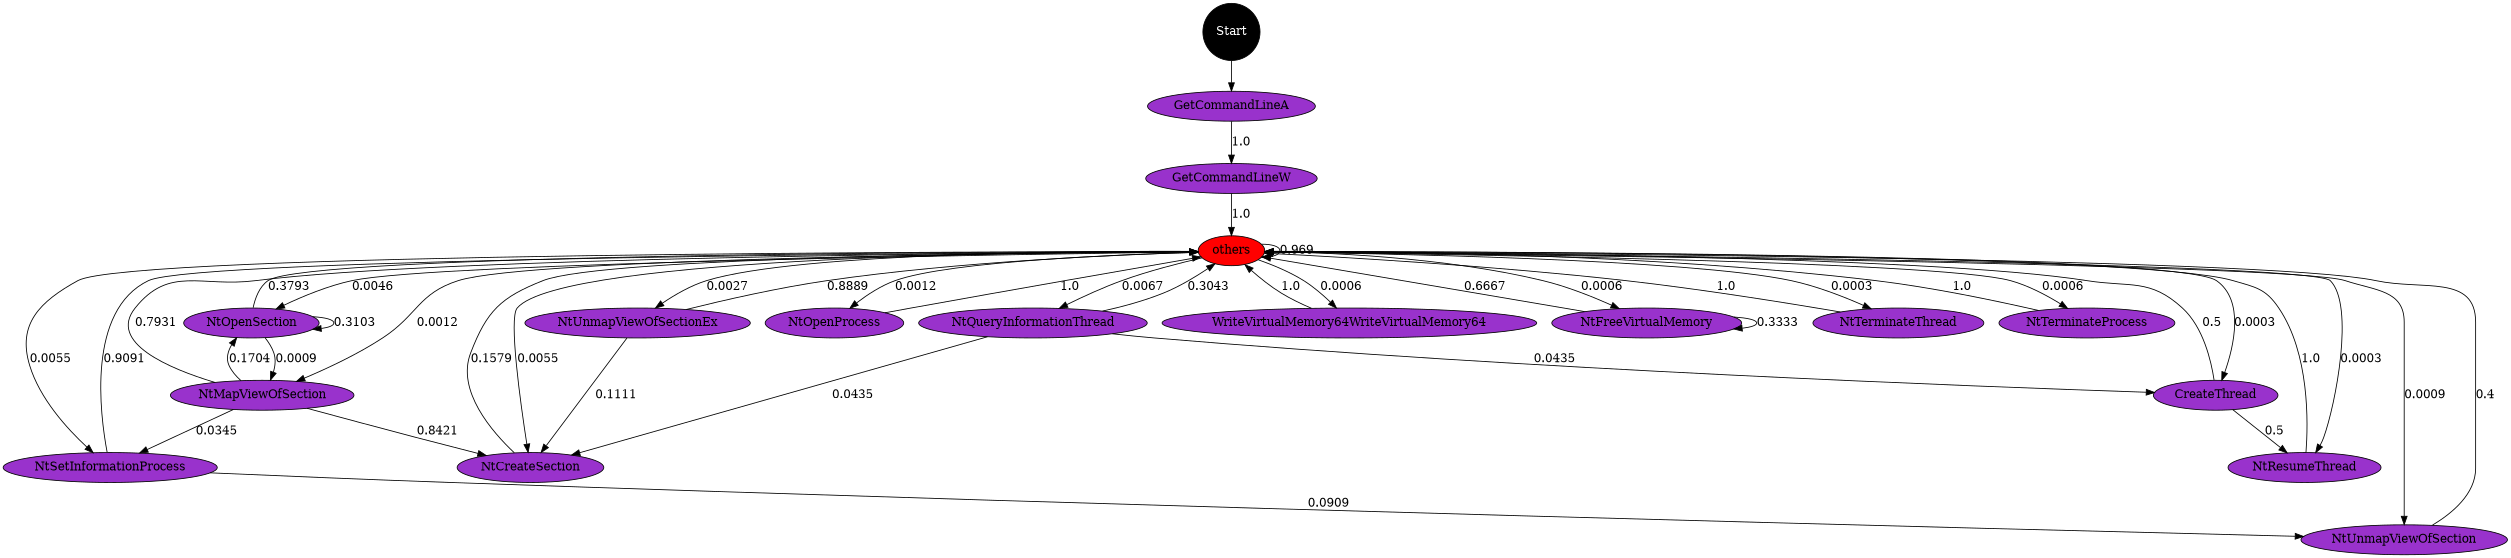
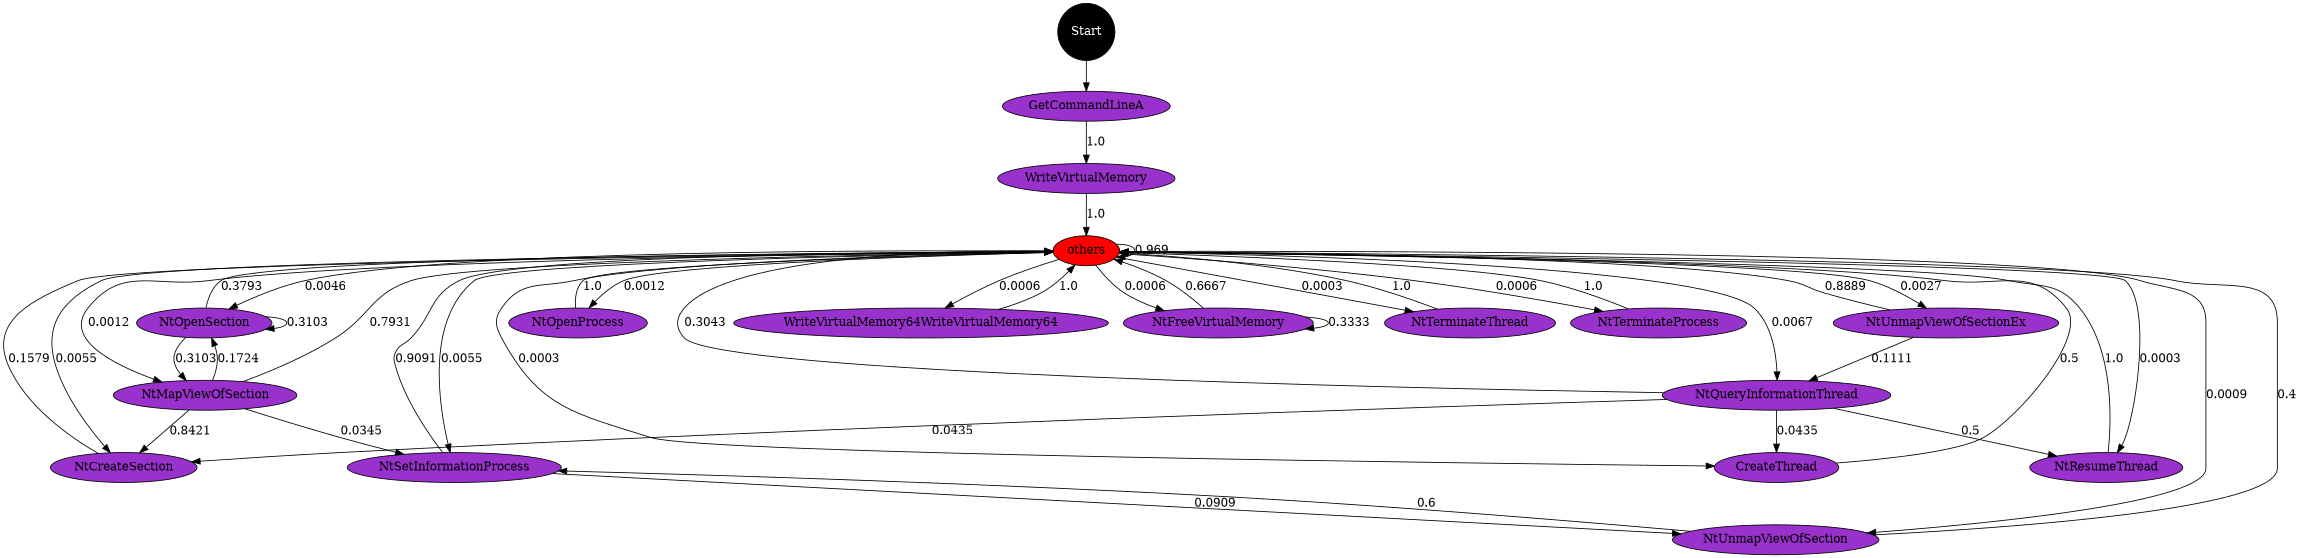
(1231, 178) -> (1086, 178)
(250, 359) -> (238, 359)
(296, 359) -> (196, 359)
(587, 392) -> (1865, 357)
(2257, 429) -> (1941, 431)
none -> (1129, 492)
